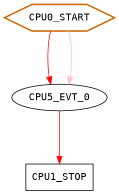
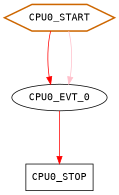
(59, 98) -> (59, 98)
(59, 177) -> (59, 177)
